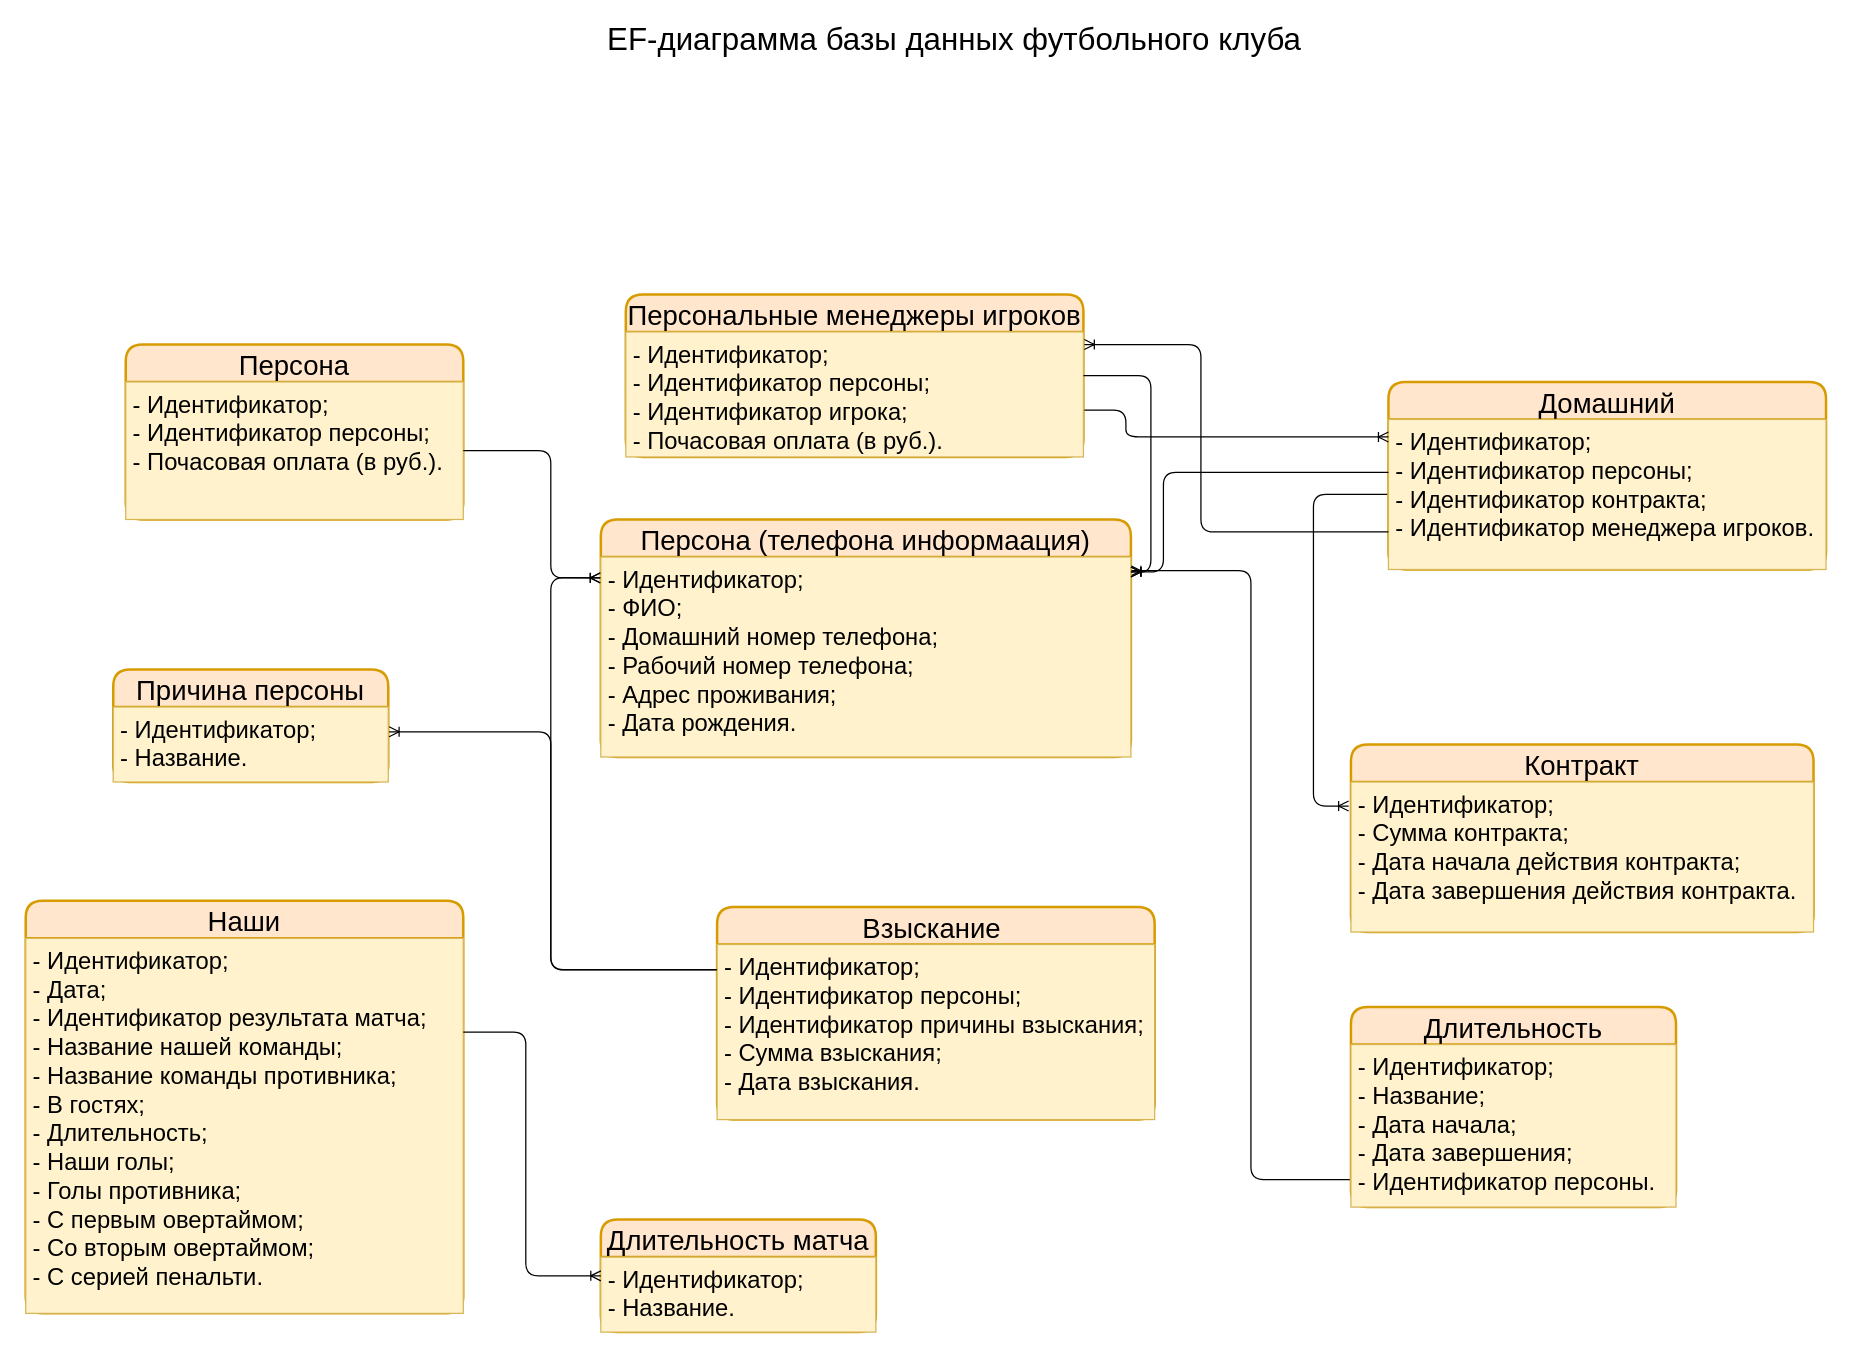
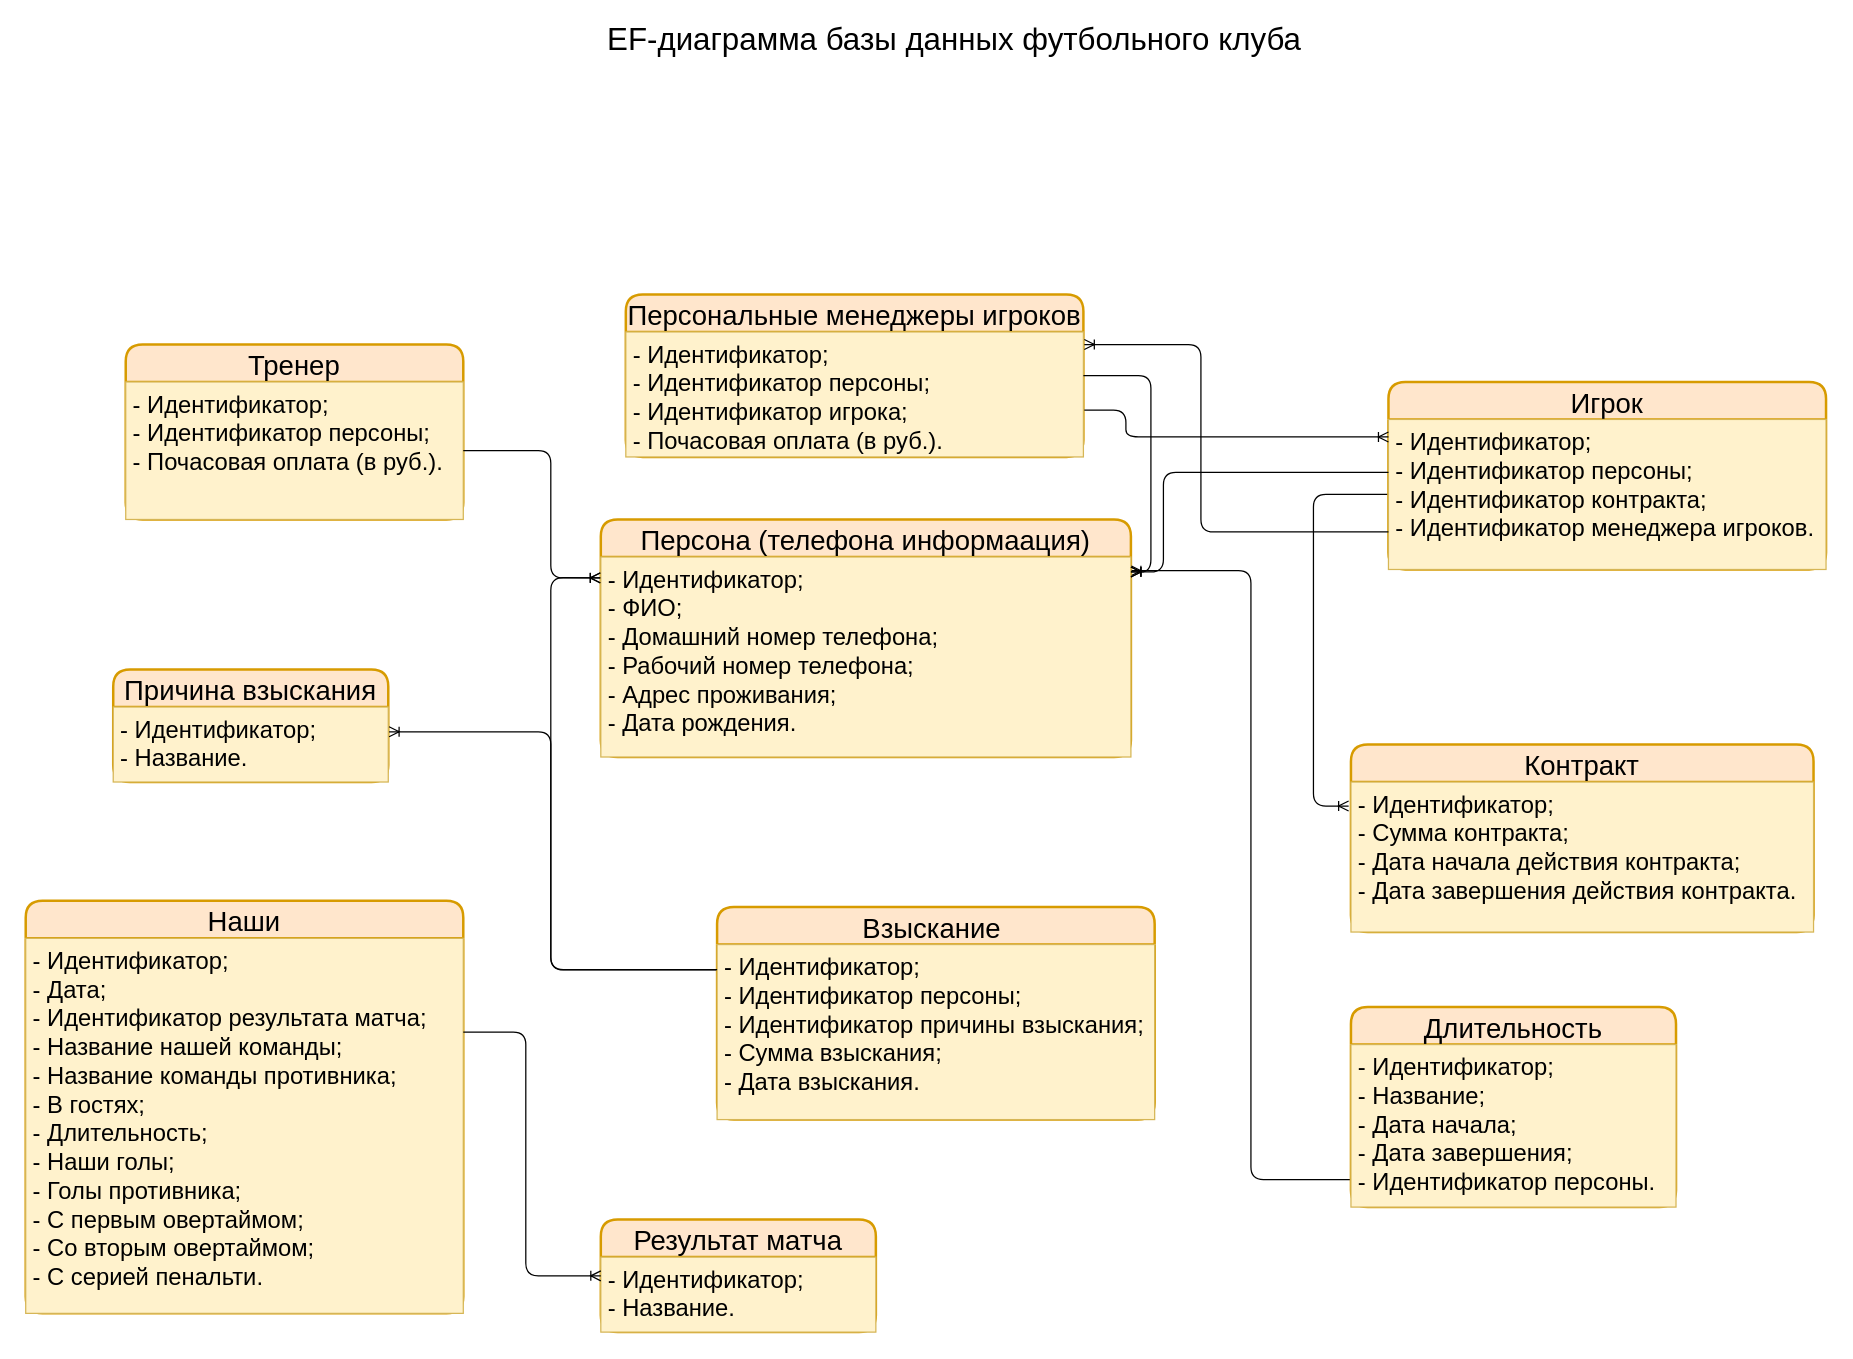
(294, 366) -> (294, 366)
(1606, 403) -> (1606, 403)
(250, 691) -> (250, 691)
(738, 1241) -> (738, 1241)
